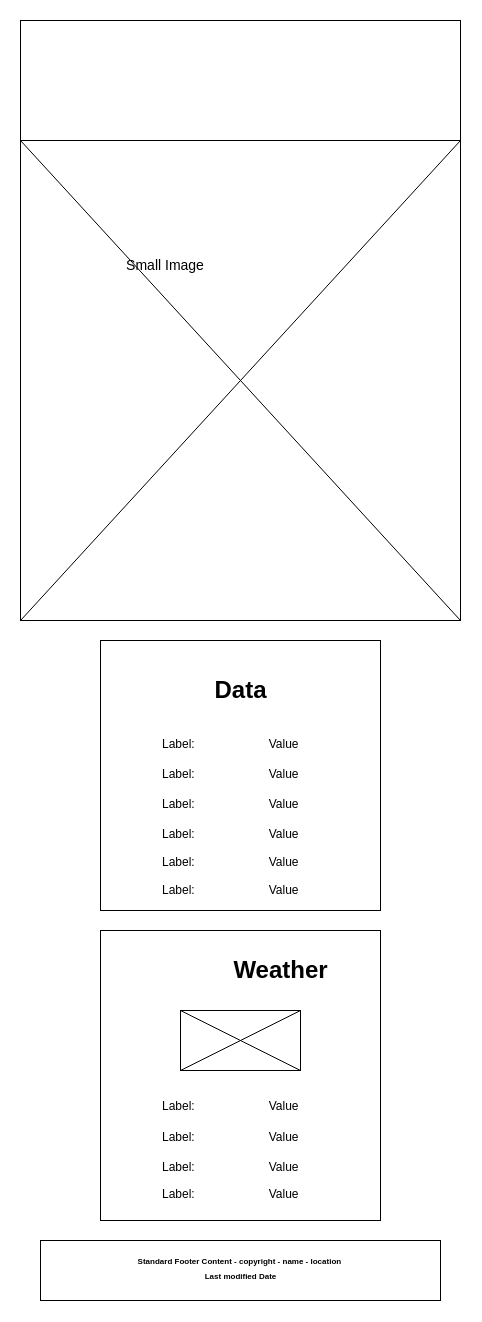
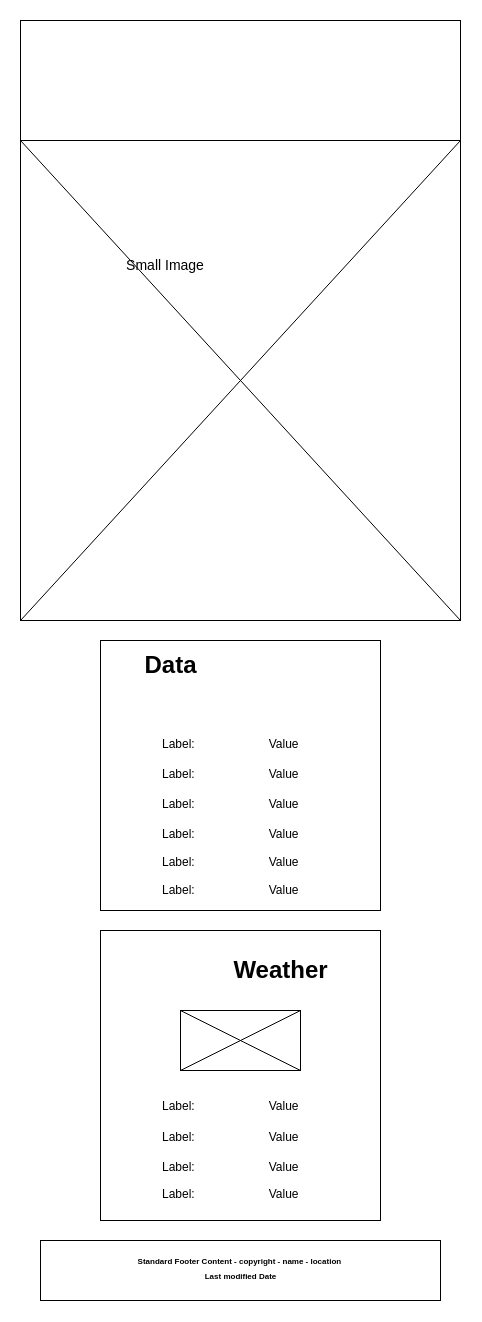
(241, 691) -> (171, 666)
